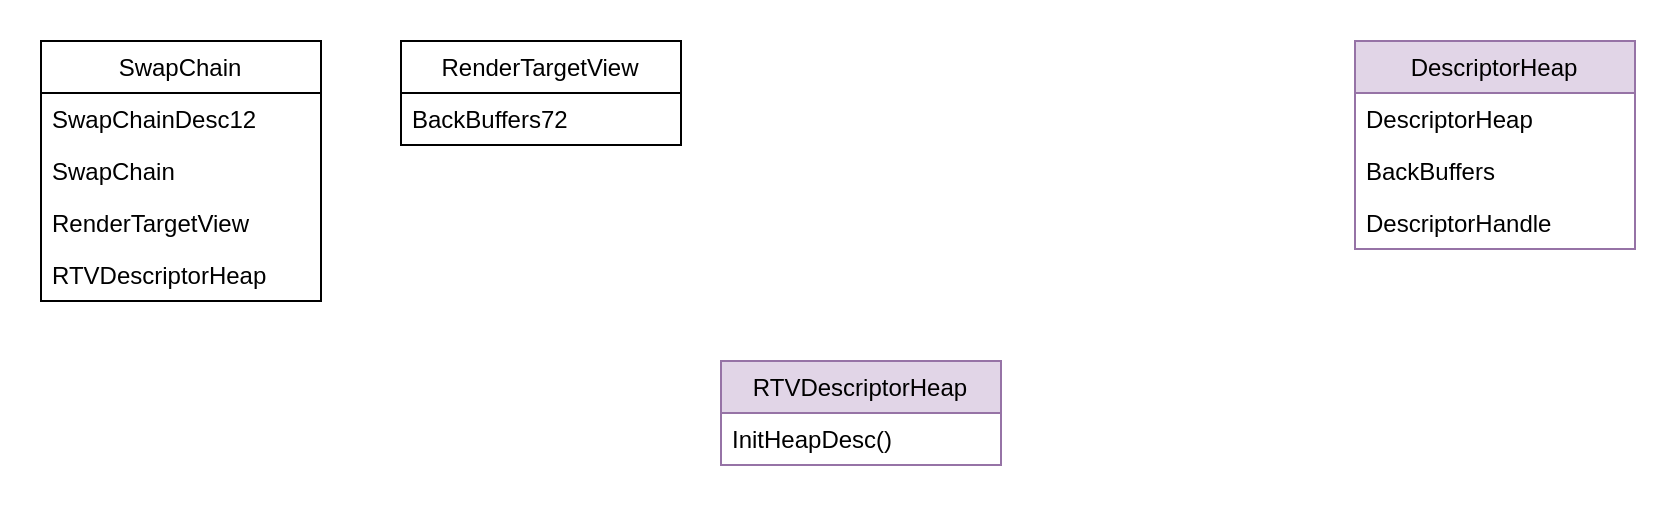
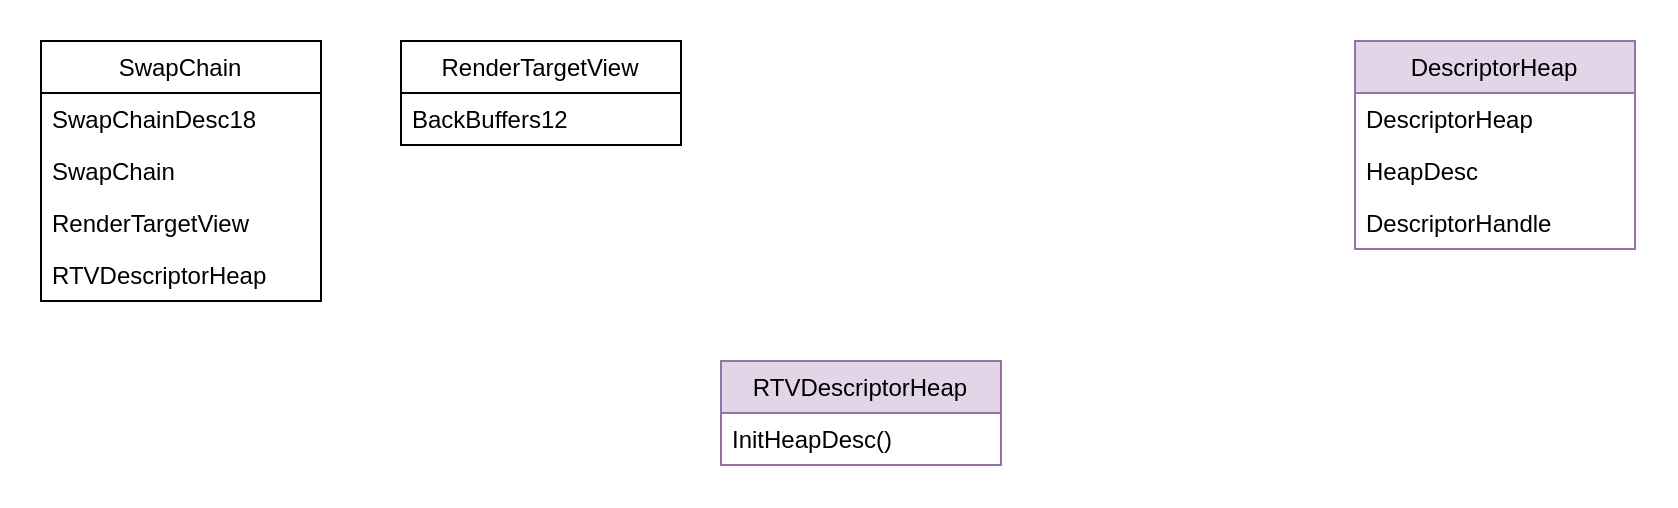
(150, 120) -> (150, 120)
(499, 120) -> (499, 120)
(1440, 172) -> (1420, 172)
